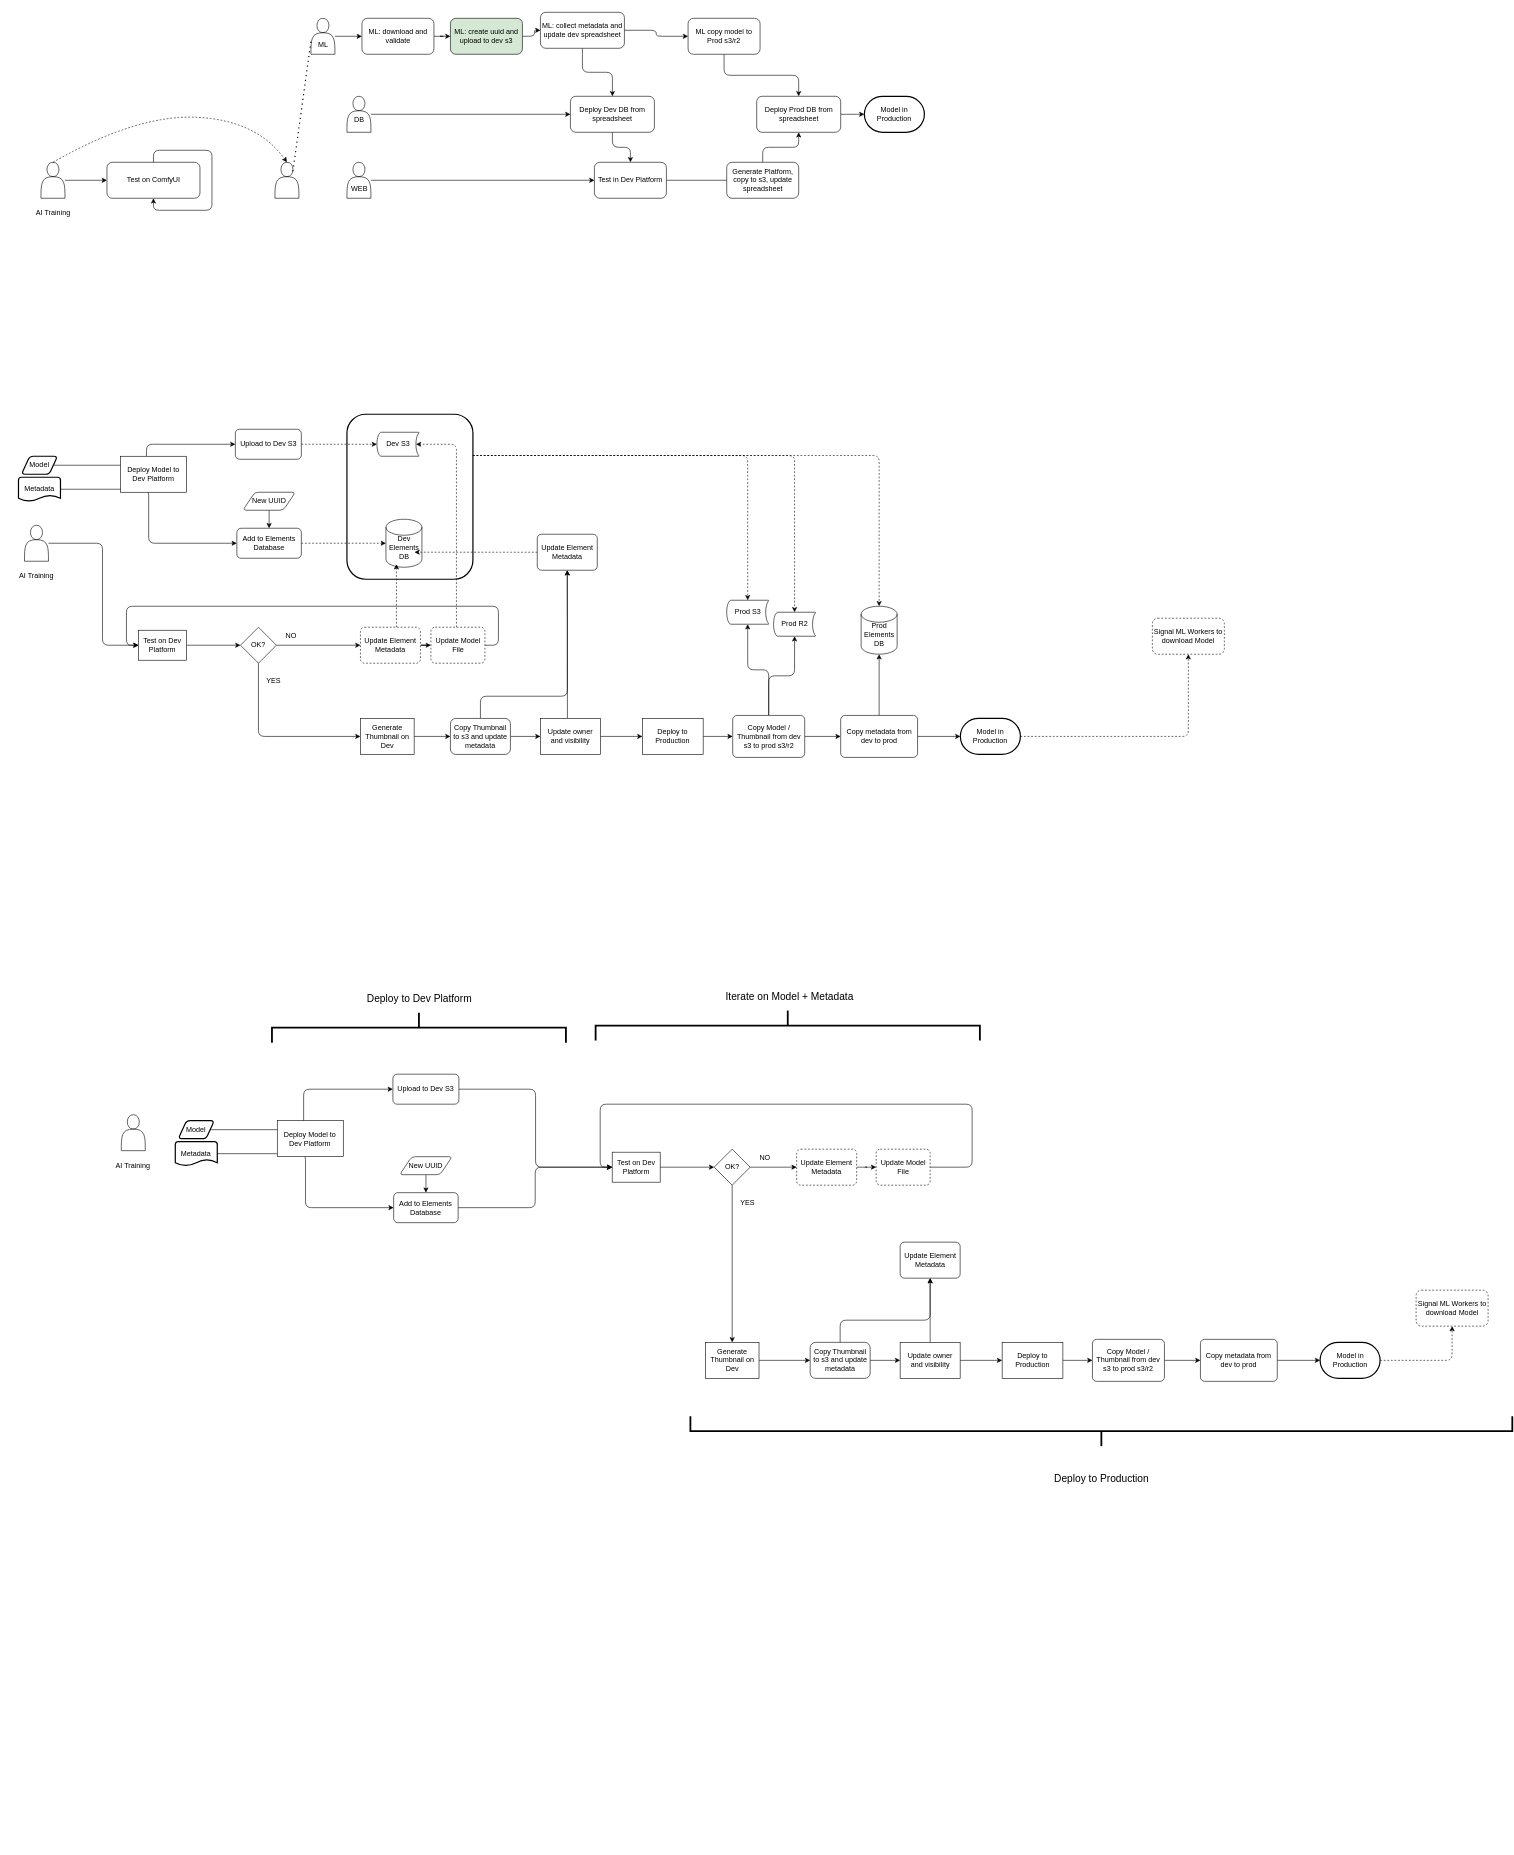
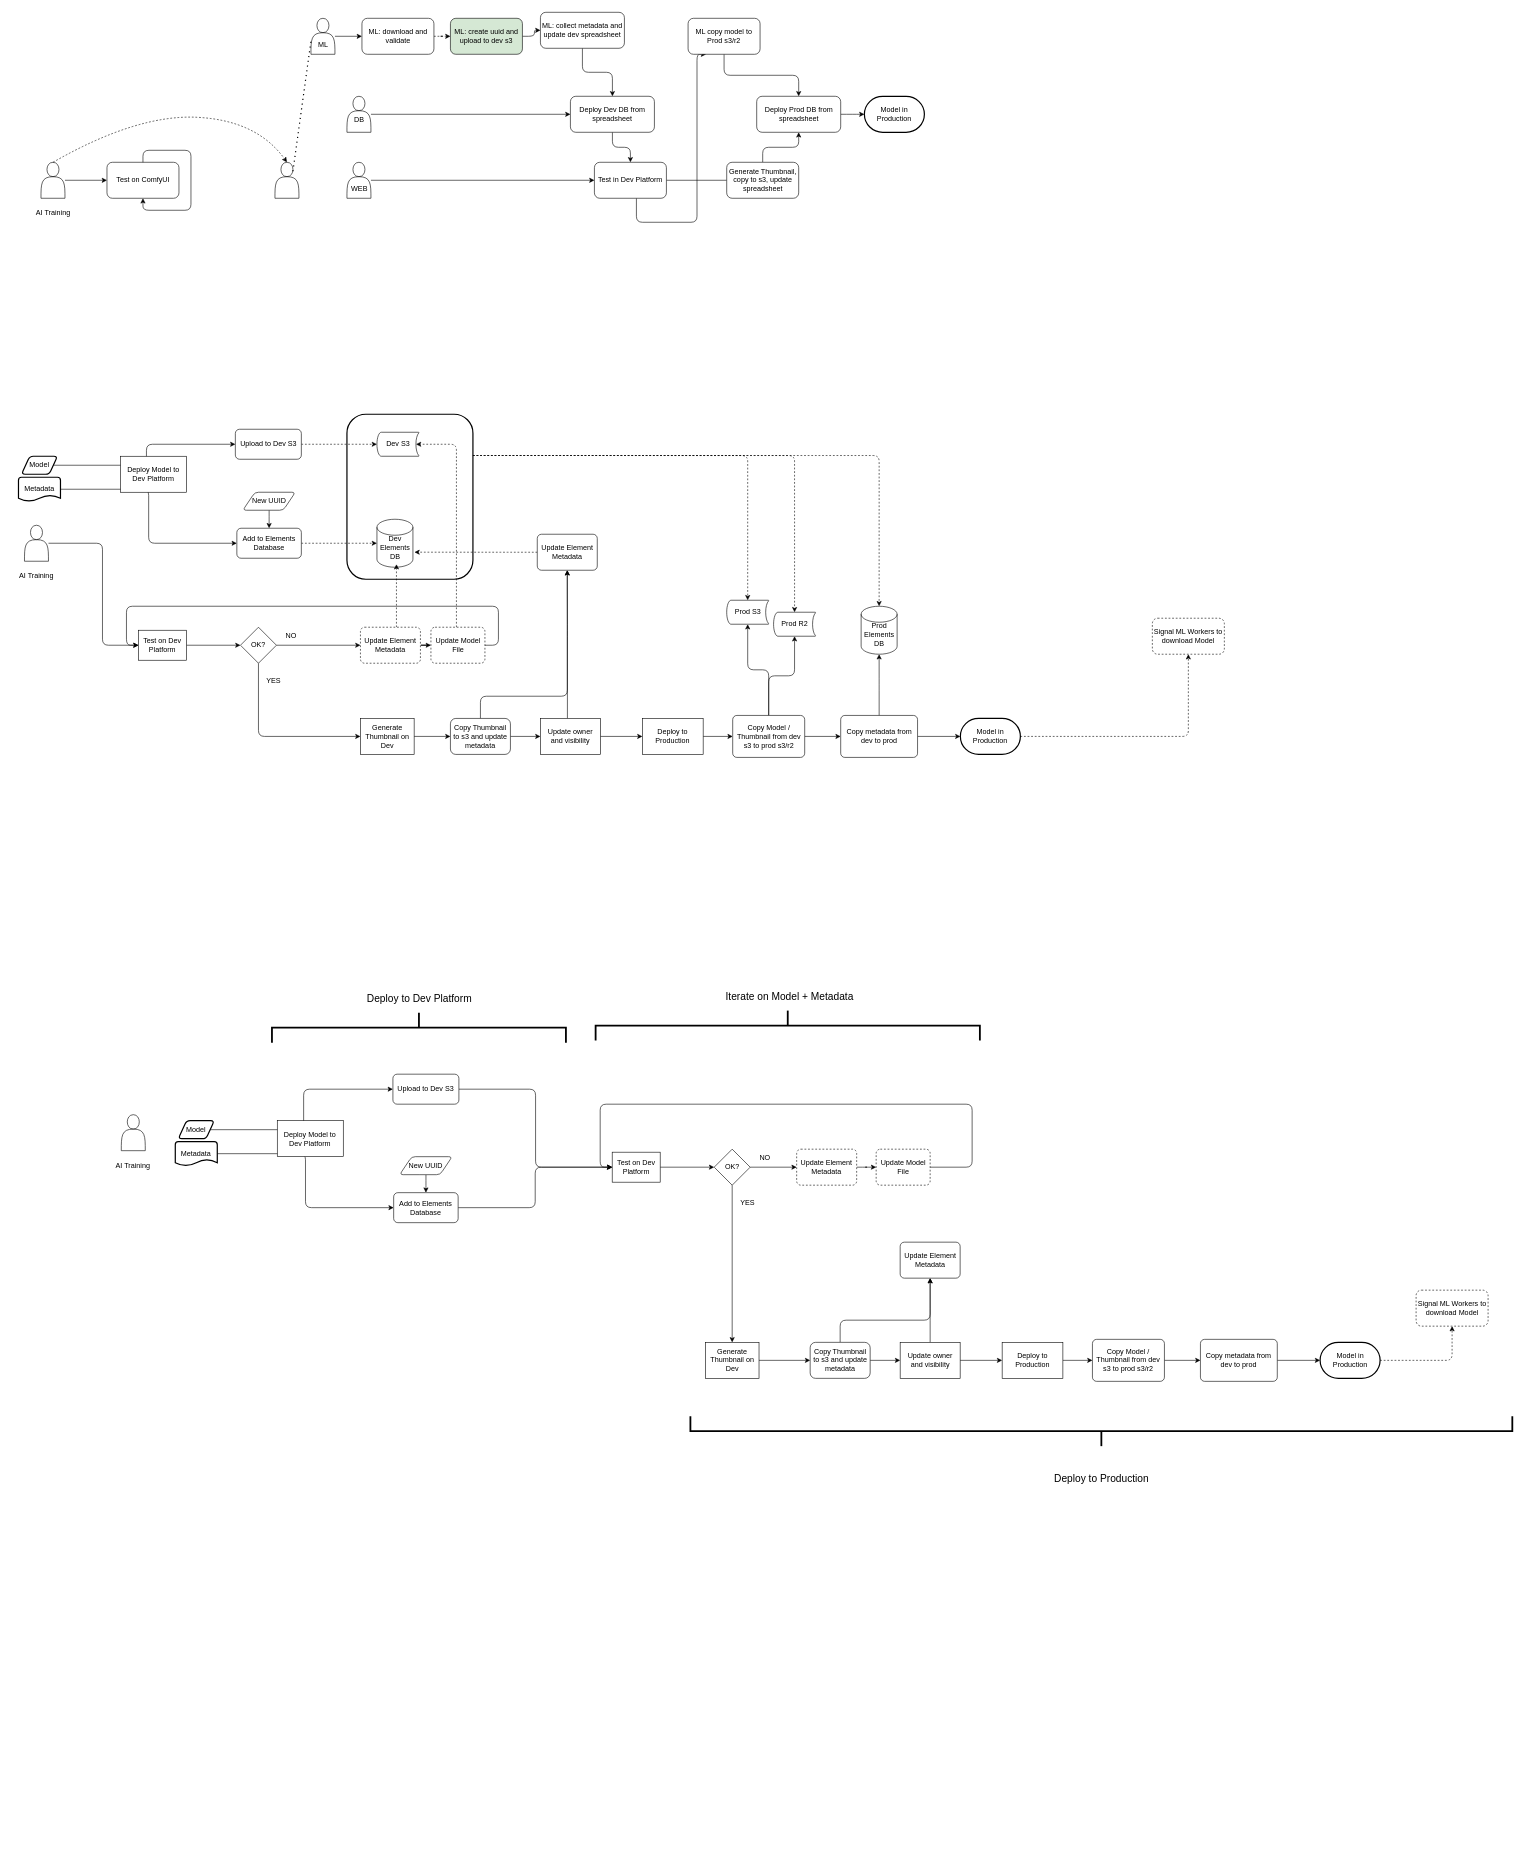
(656, 32) -> none
(443, 36) -> (443, 36)
(153, 180) -> (143, 180)
(763, 180) -> (763, 180)
none -> (657, 222)
(404, 543) -> (395, 543)
